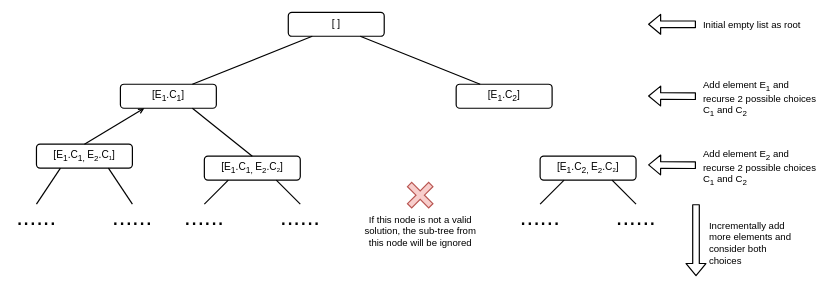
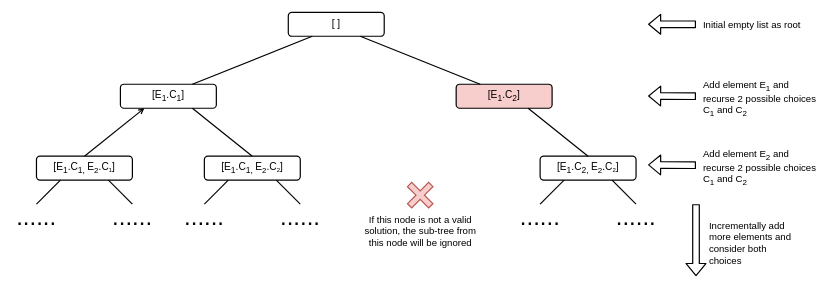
(504, 96) -> (504, 96)
none -> (558, 132)
(84, 156) -> (84, 168)
